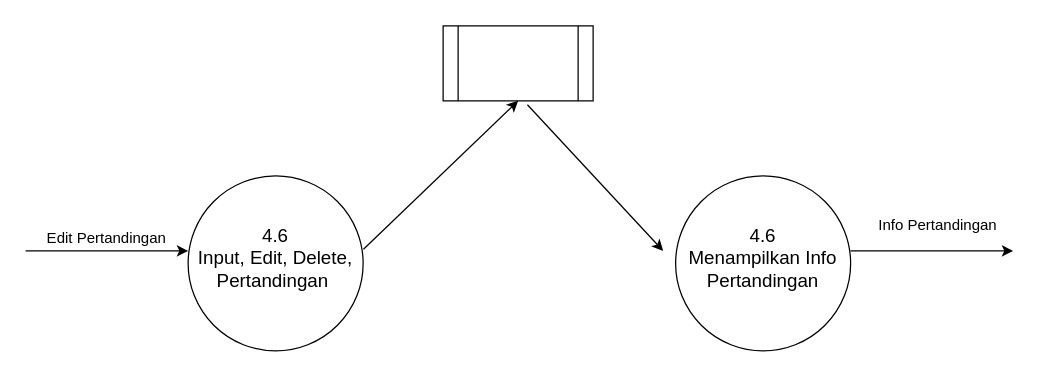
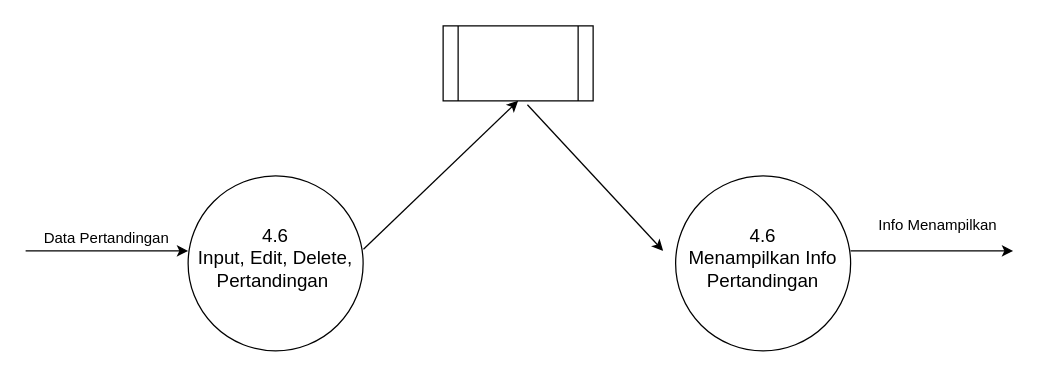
(938, 226) -> (938, 226)
(107, 238) -> (107, 238)
